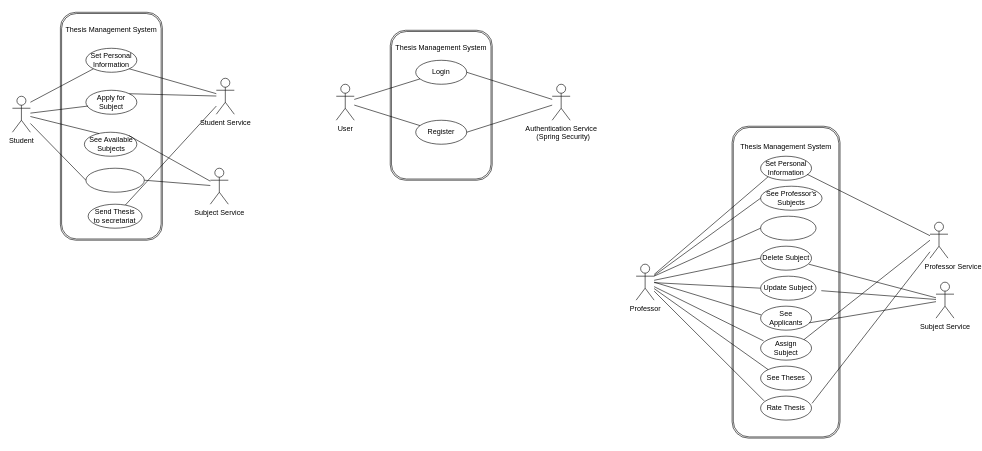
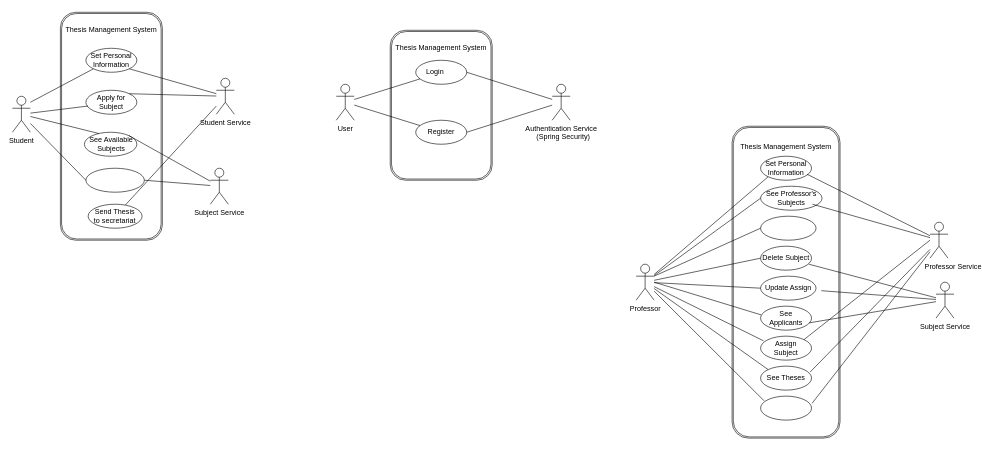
(441, 72) -> (435, 72)
none -> (871, 221)
(789, 288) -> (789, 288)
none -> (866, 315)
(786, 408) -> none
